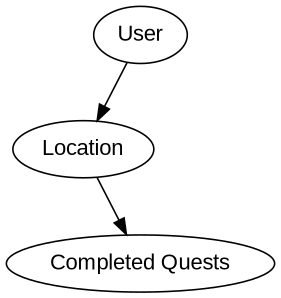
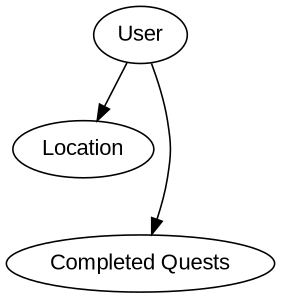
(108, 199) -> (170, 141)
